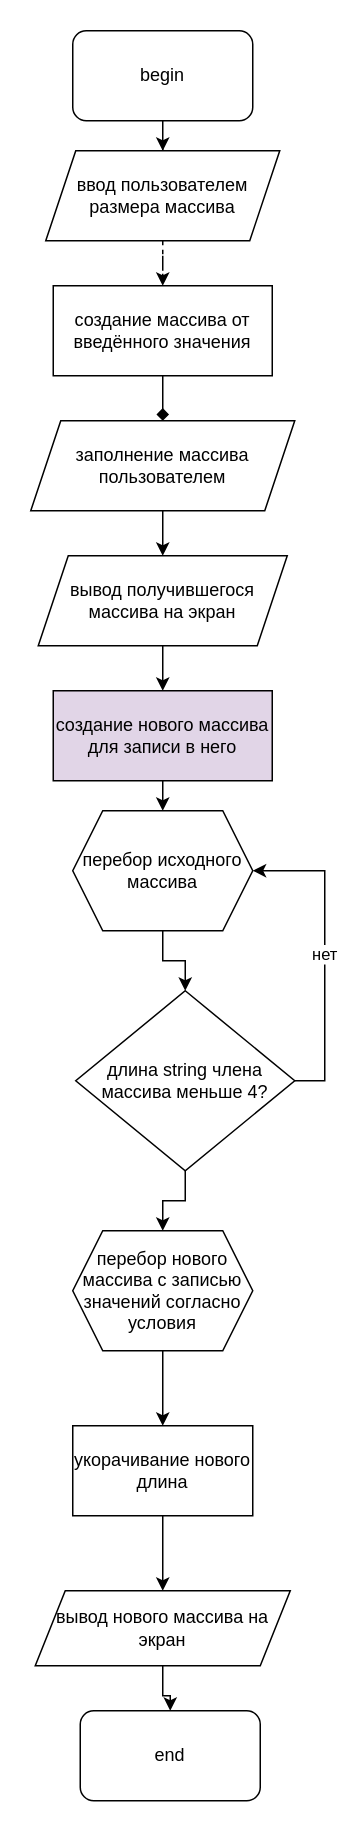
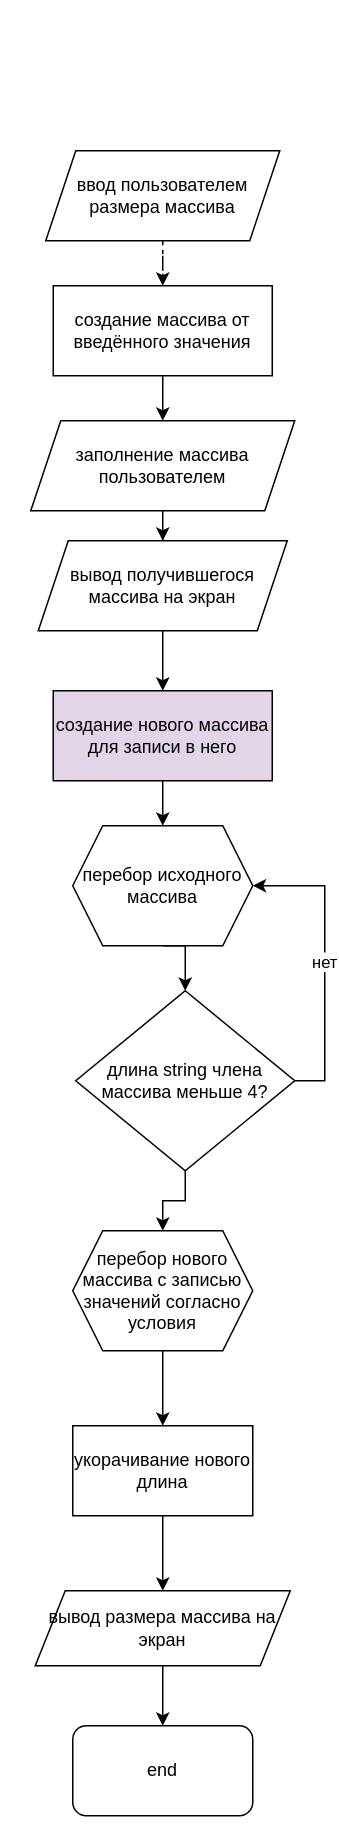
(163, 76) -> none
(163, 141) -> none
(163, 408) -> (163, 409)
(163, 601) -> (163, 586)
(163, 871) -> (163, 886)
(163, 1628) -> (163, 1628)
(170, 1756) -> (163, 1771)
